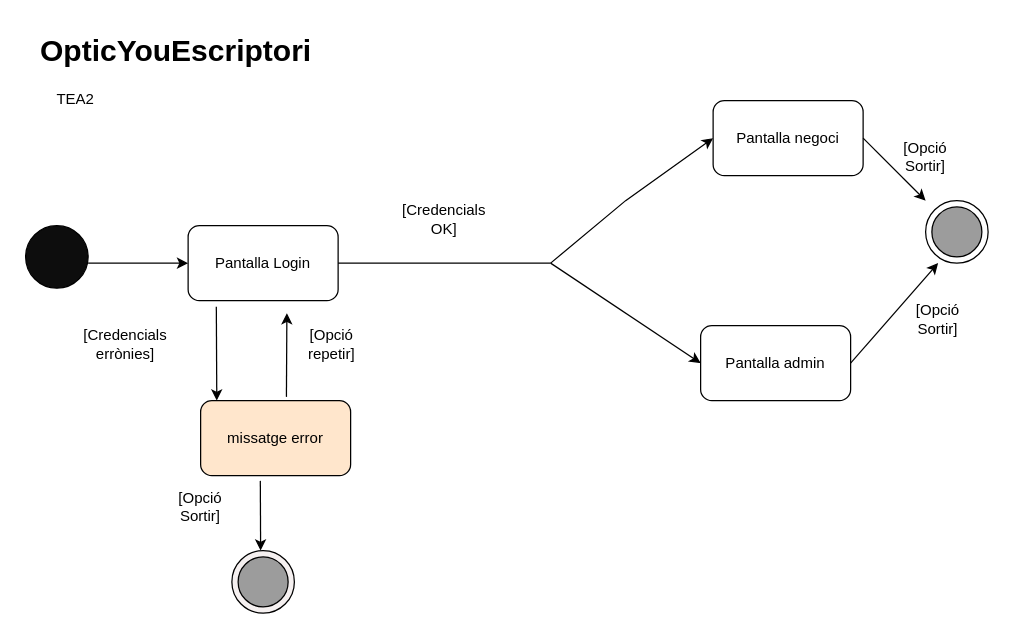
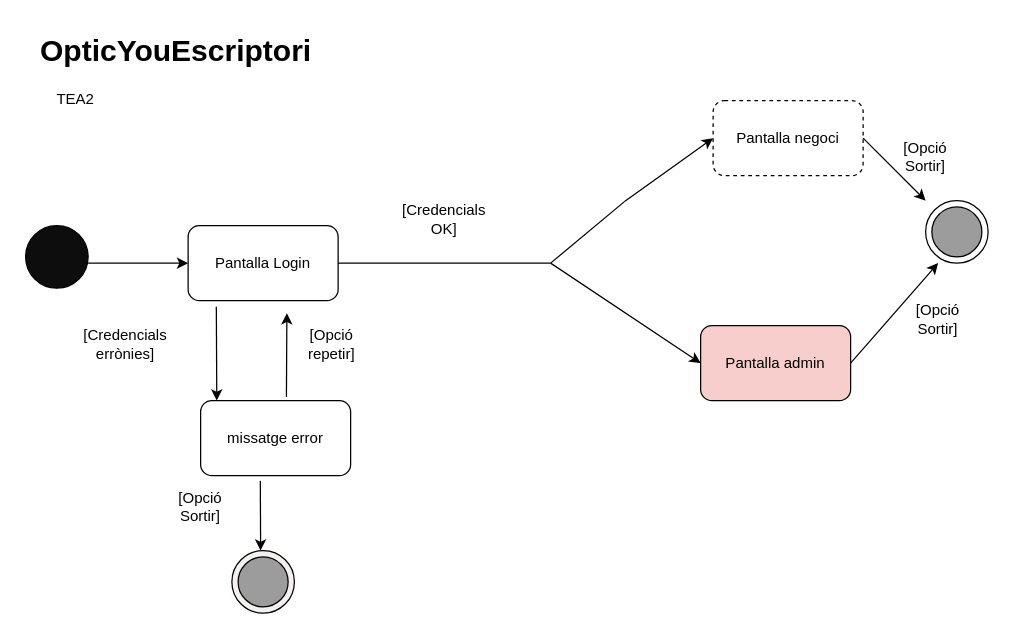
(788, 138) -> (788, 138)
(776, 363) -> (776, 363)
(276, 438) -> (276, 438)
